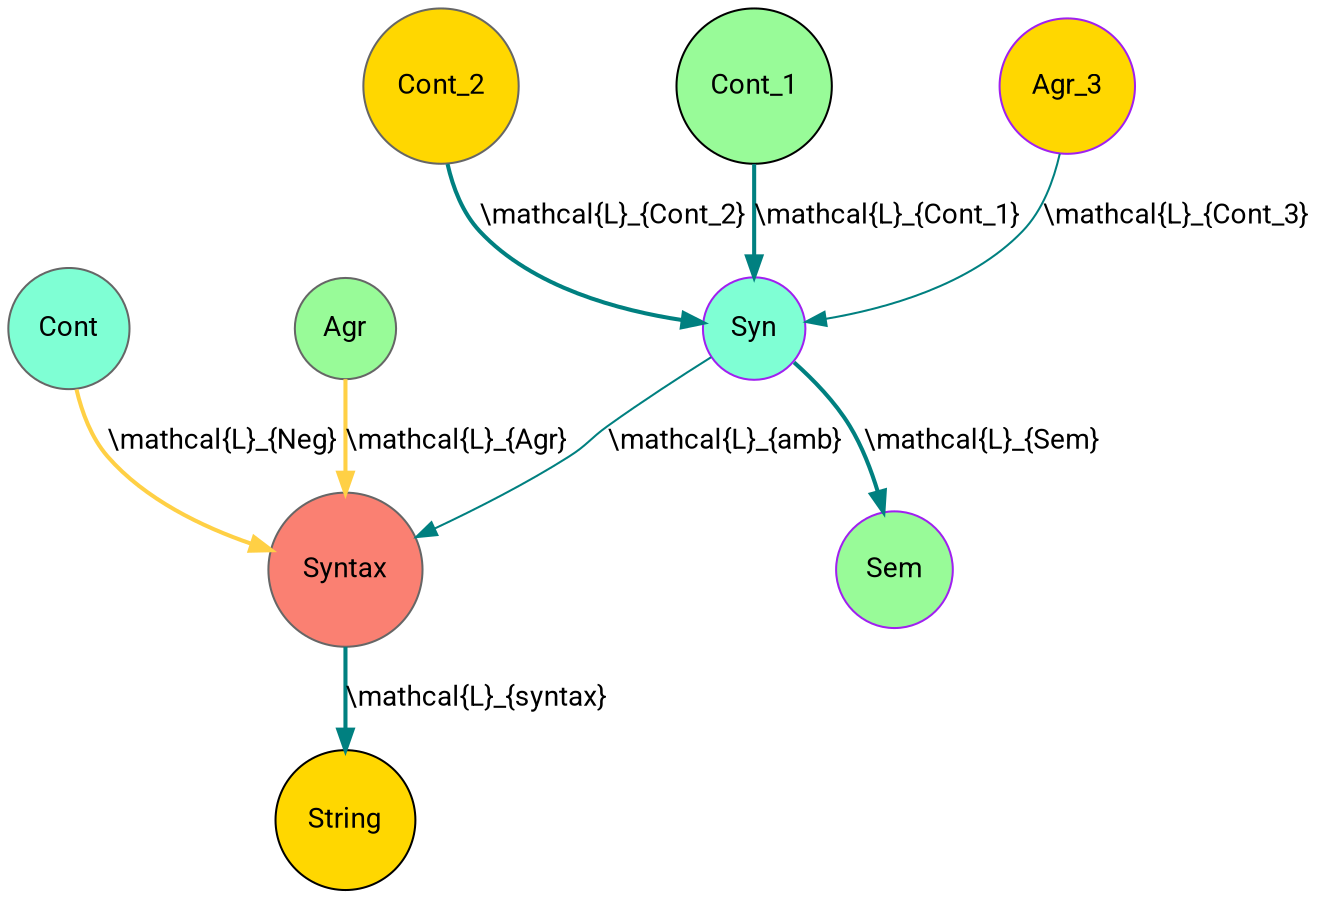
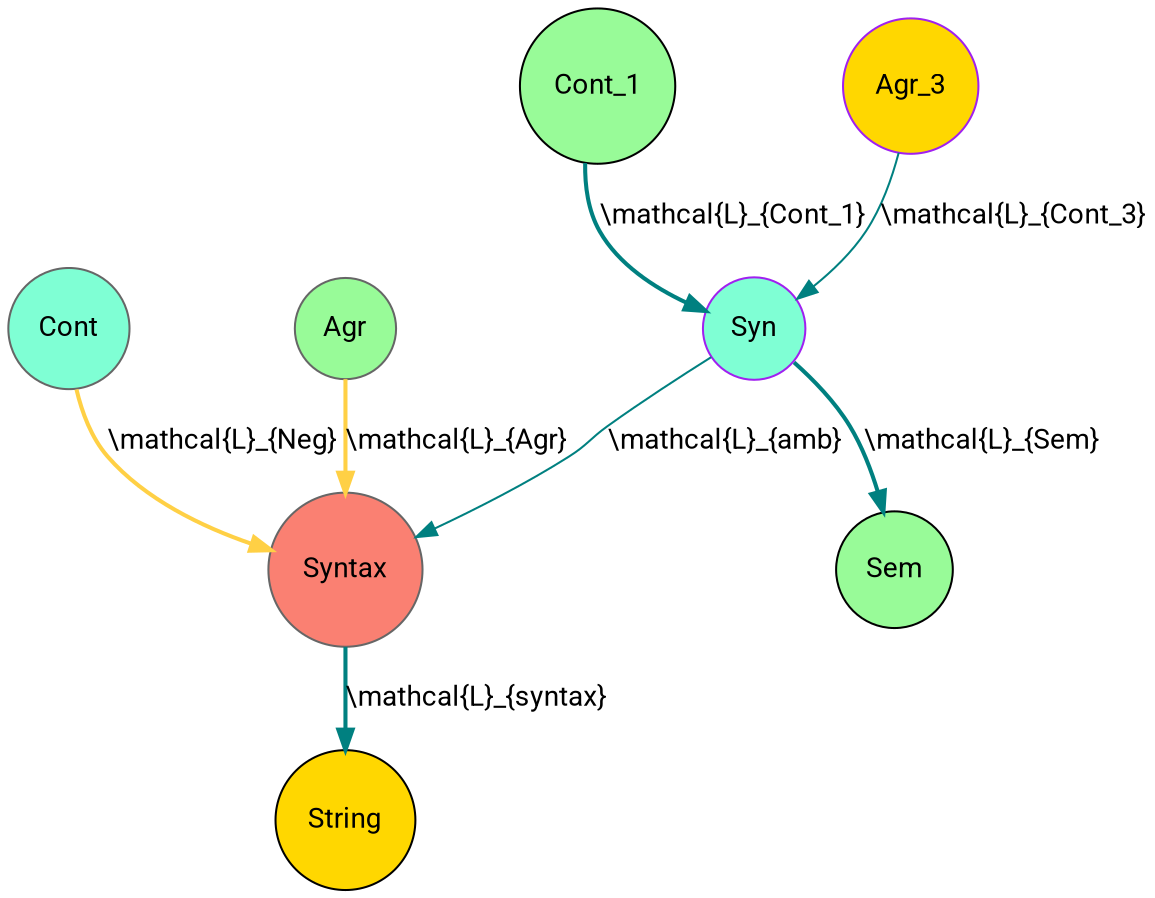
(441, 86) -> none
(894, 570) -> (894, 570)
